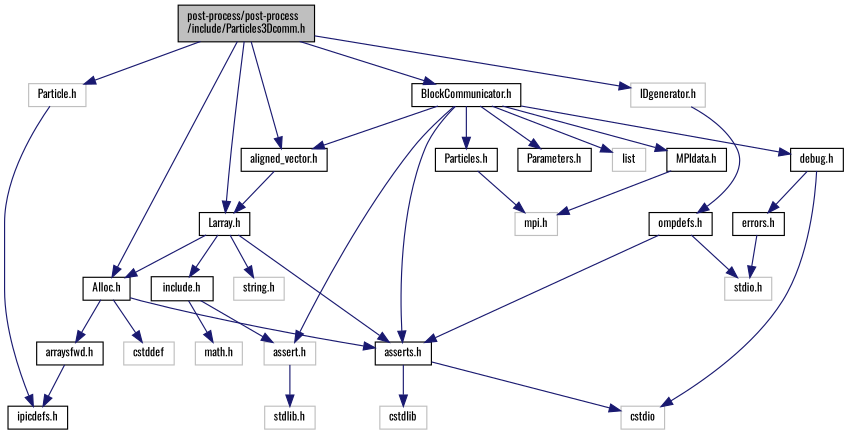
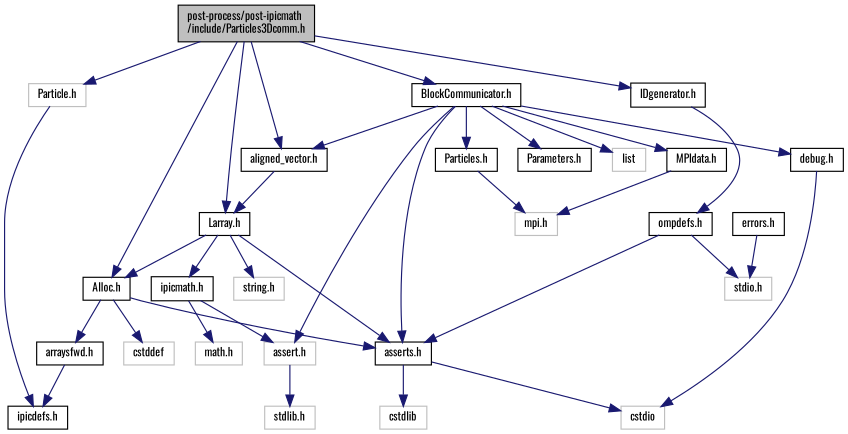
(246, 23) -> (246, 23)
(668, 95) -> (668, 95)
(792, 188) -> none
(182, 289) -> (182, 289)
